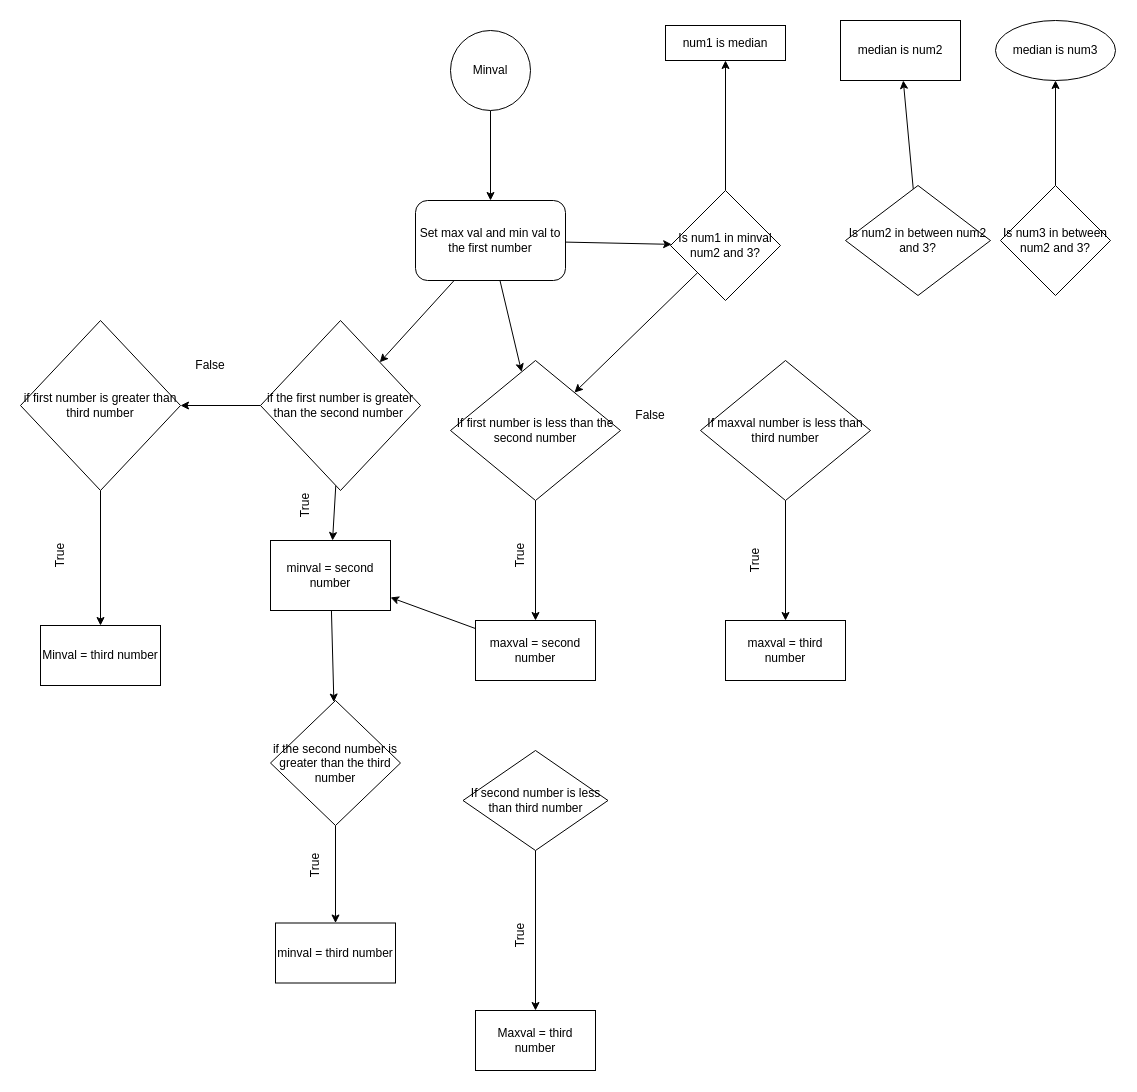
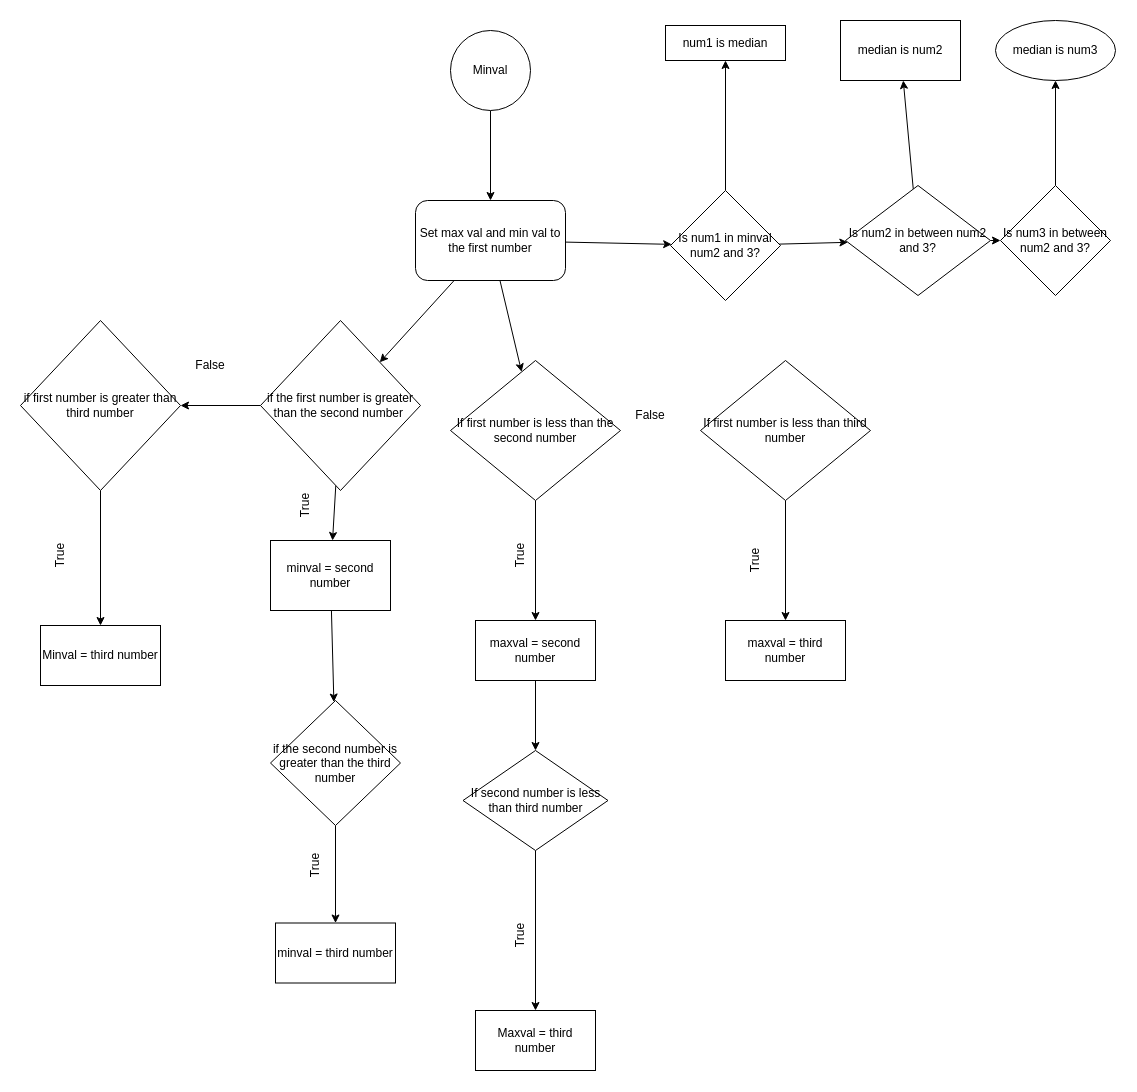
none -> (992, 241)
(639, 330) -> (810, 243)
(786, 431) -> (786, 431)
(436, 614) -> (536, 712)
